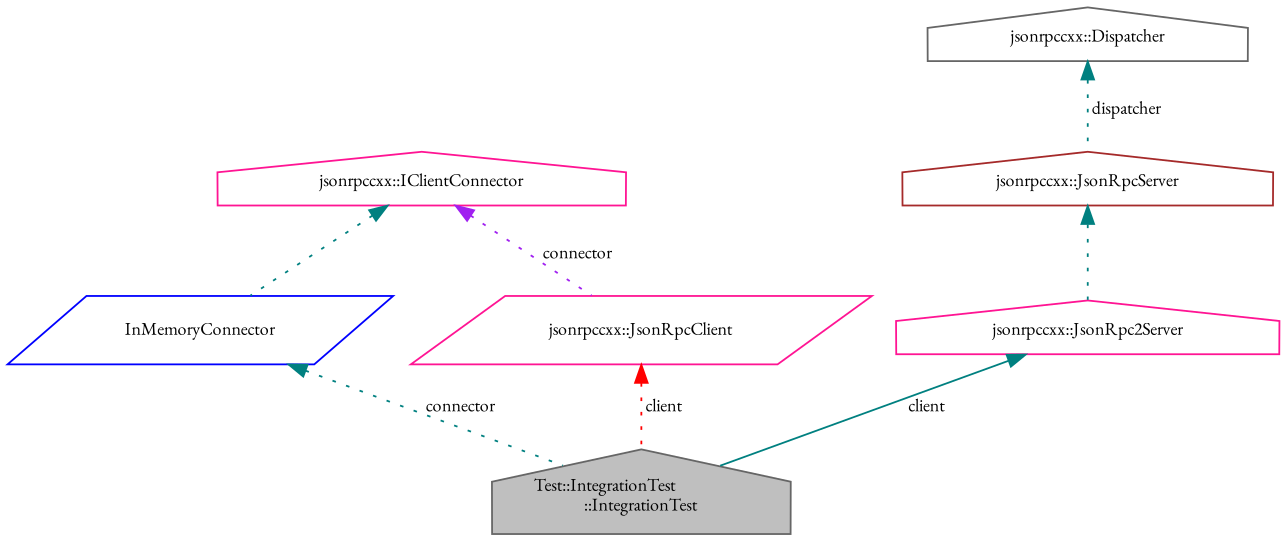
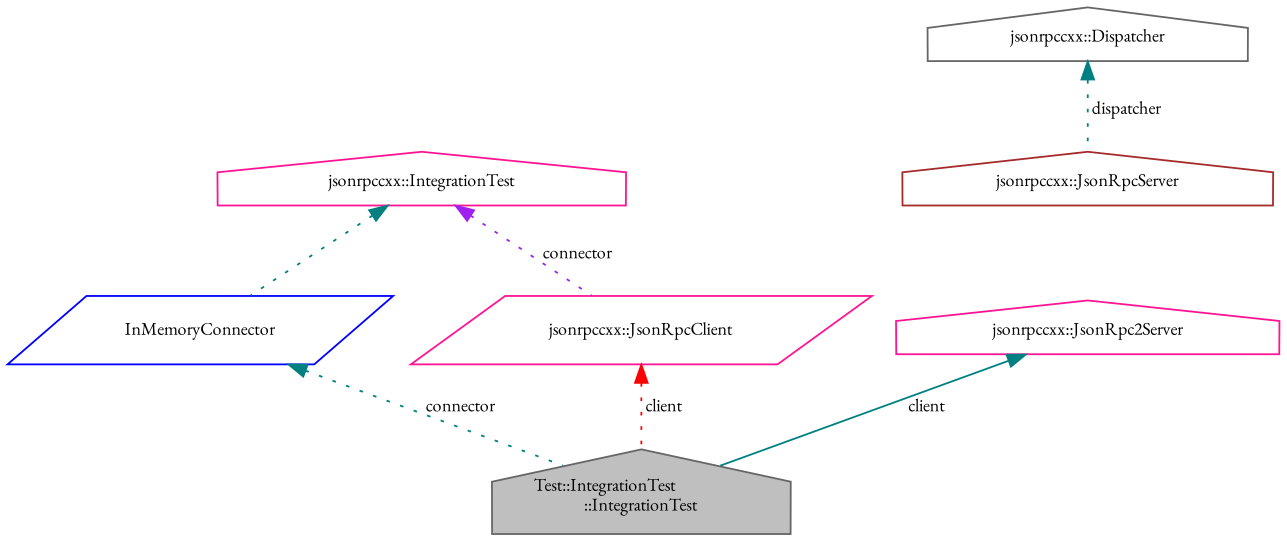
(422, 181) -> (422, 181)
(1088, 262) -> none
